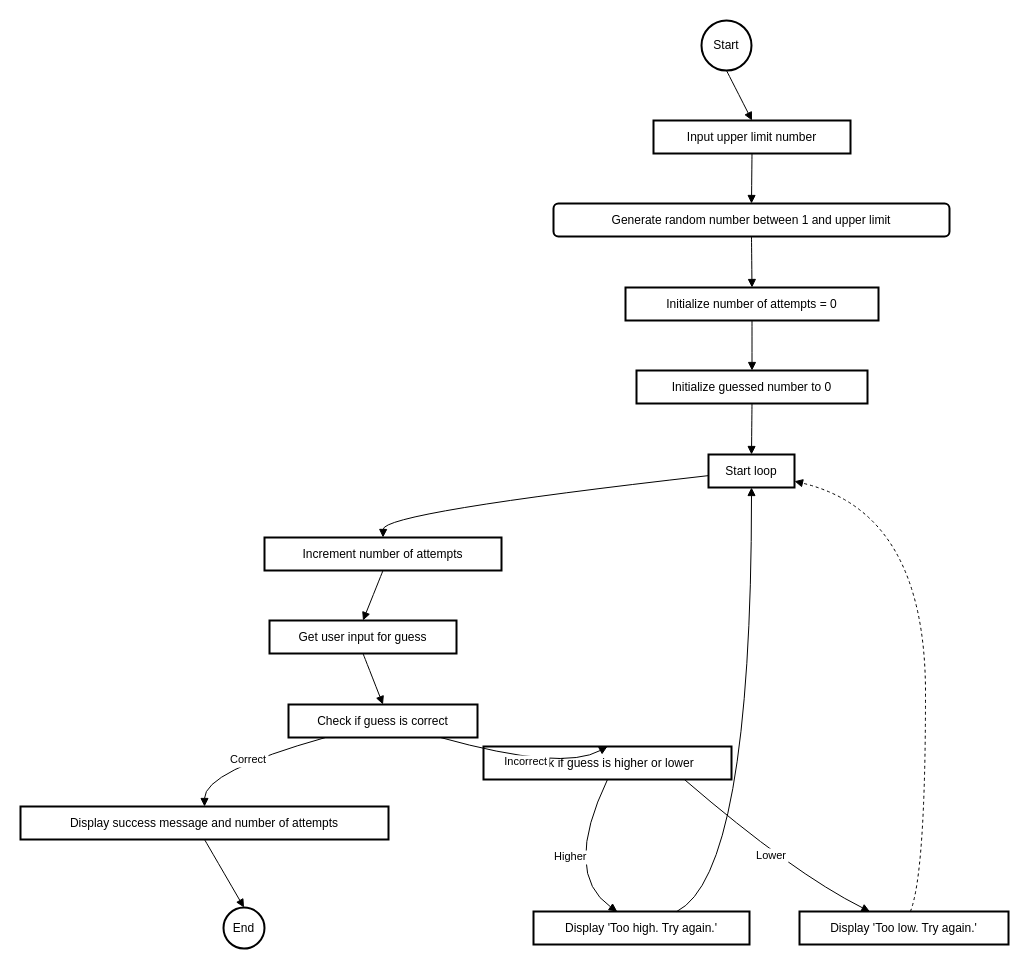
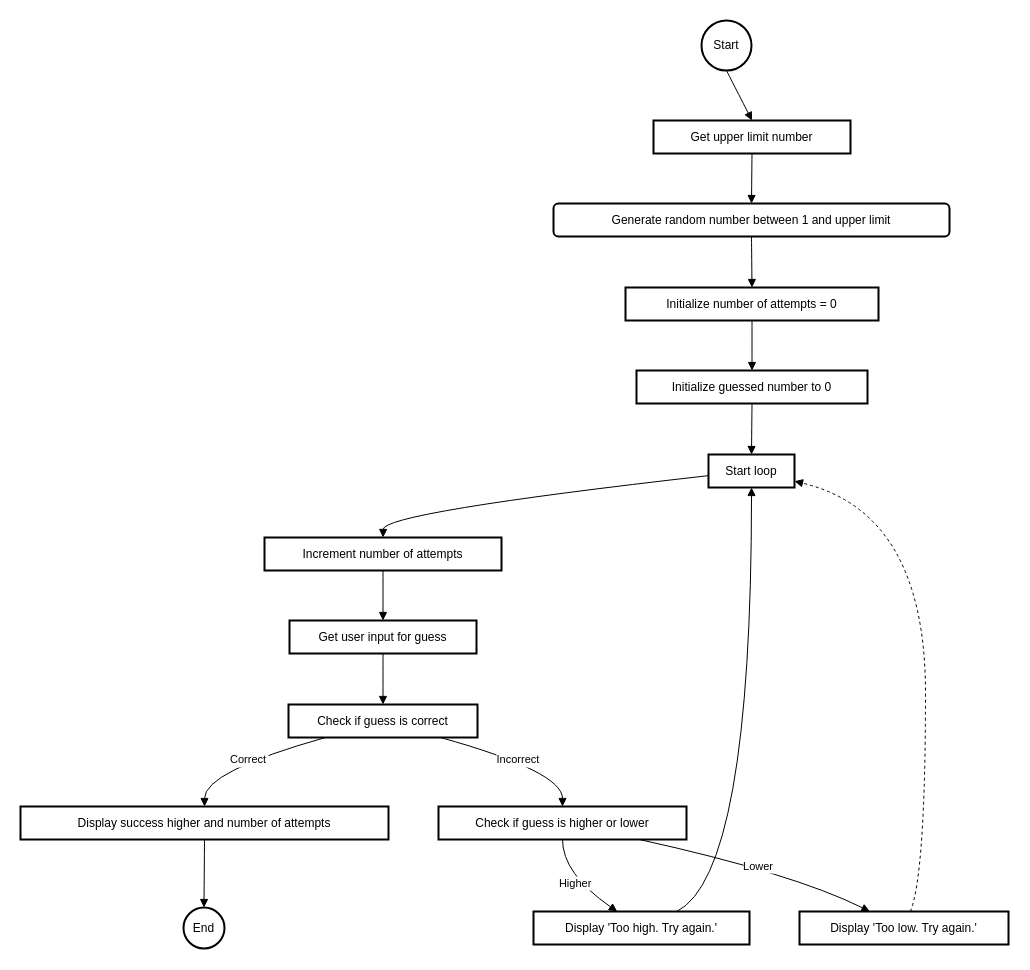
(752, 138) -> (752, 138)
(363, 637) -> (383, 637)
(608, 763) -> (563, 823)
(205, 824) -> (205, 824)
(244, 928) -> (204, 928)
